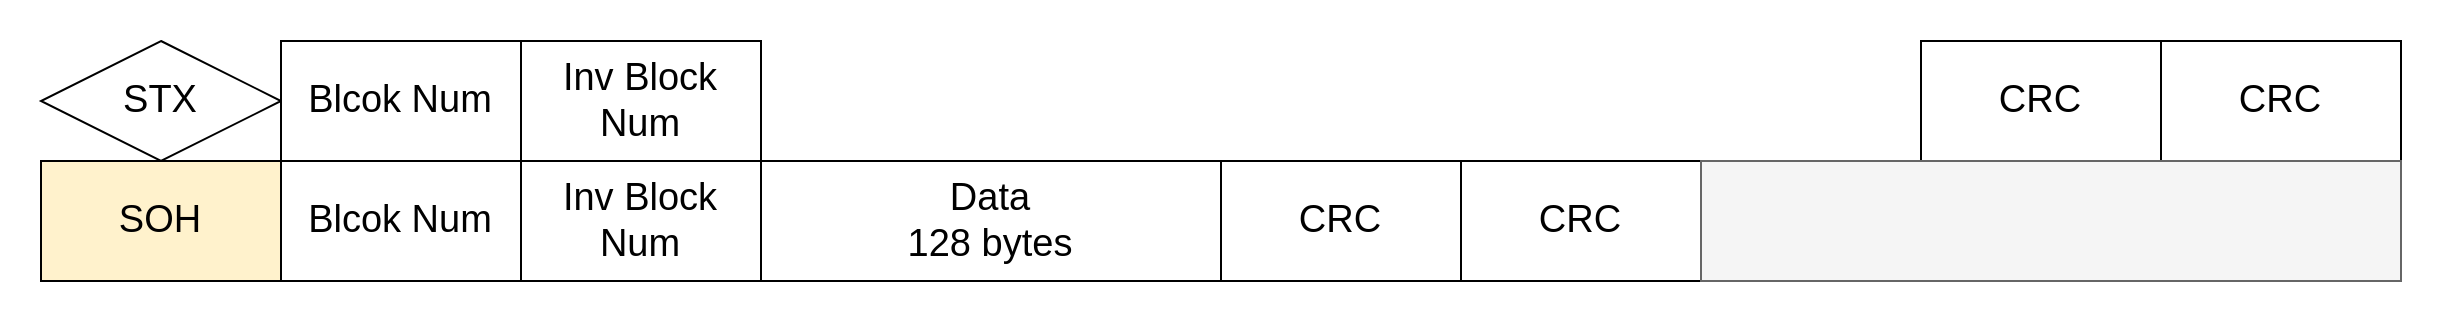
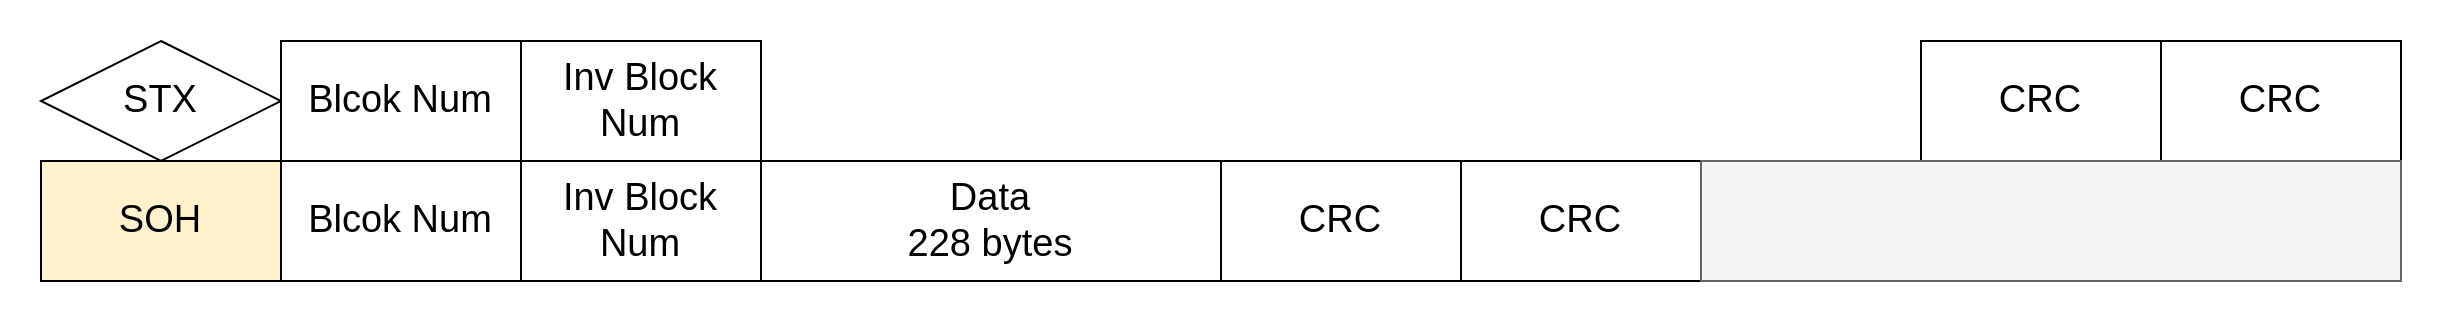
(991, 221) -> (991, 221)
